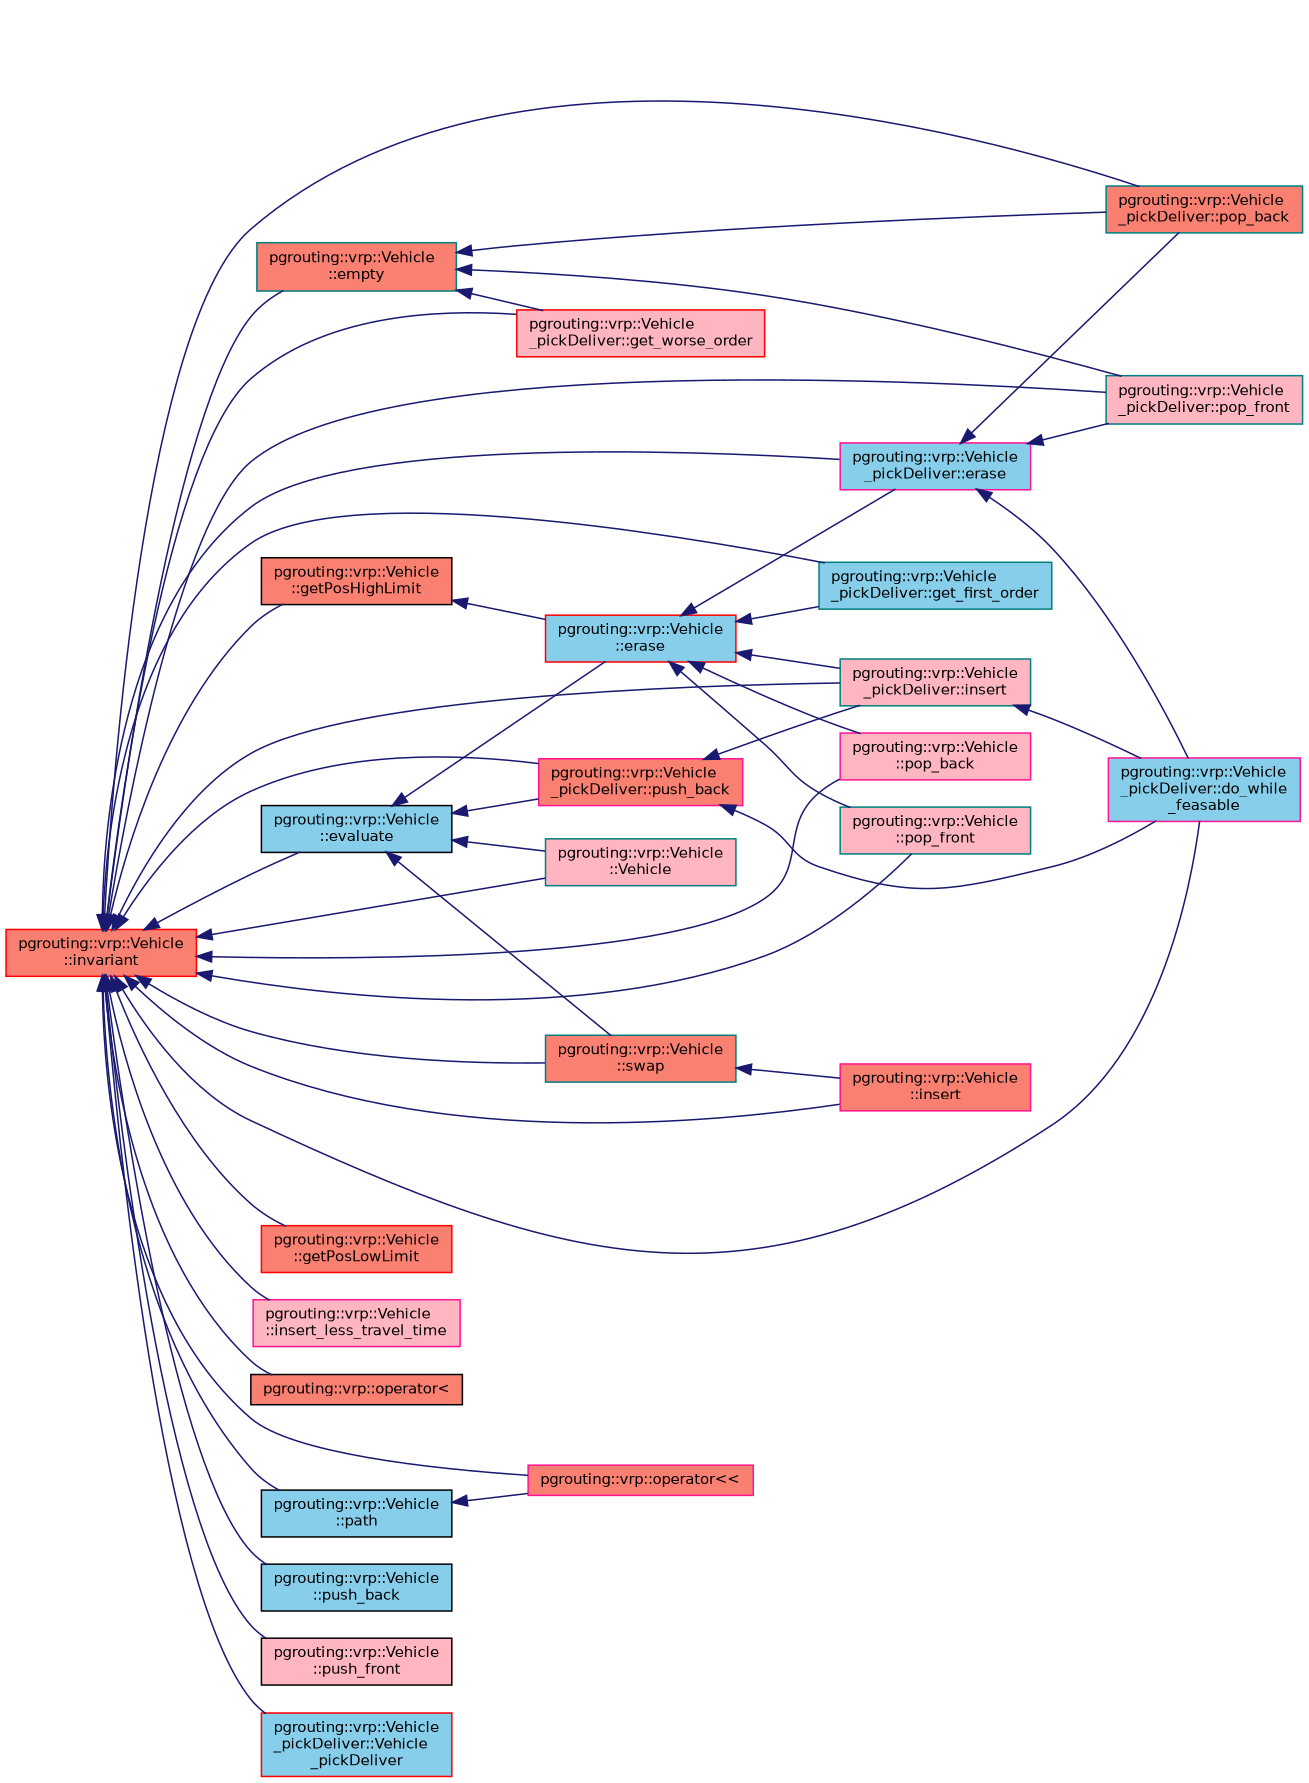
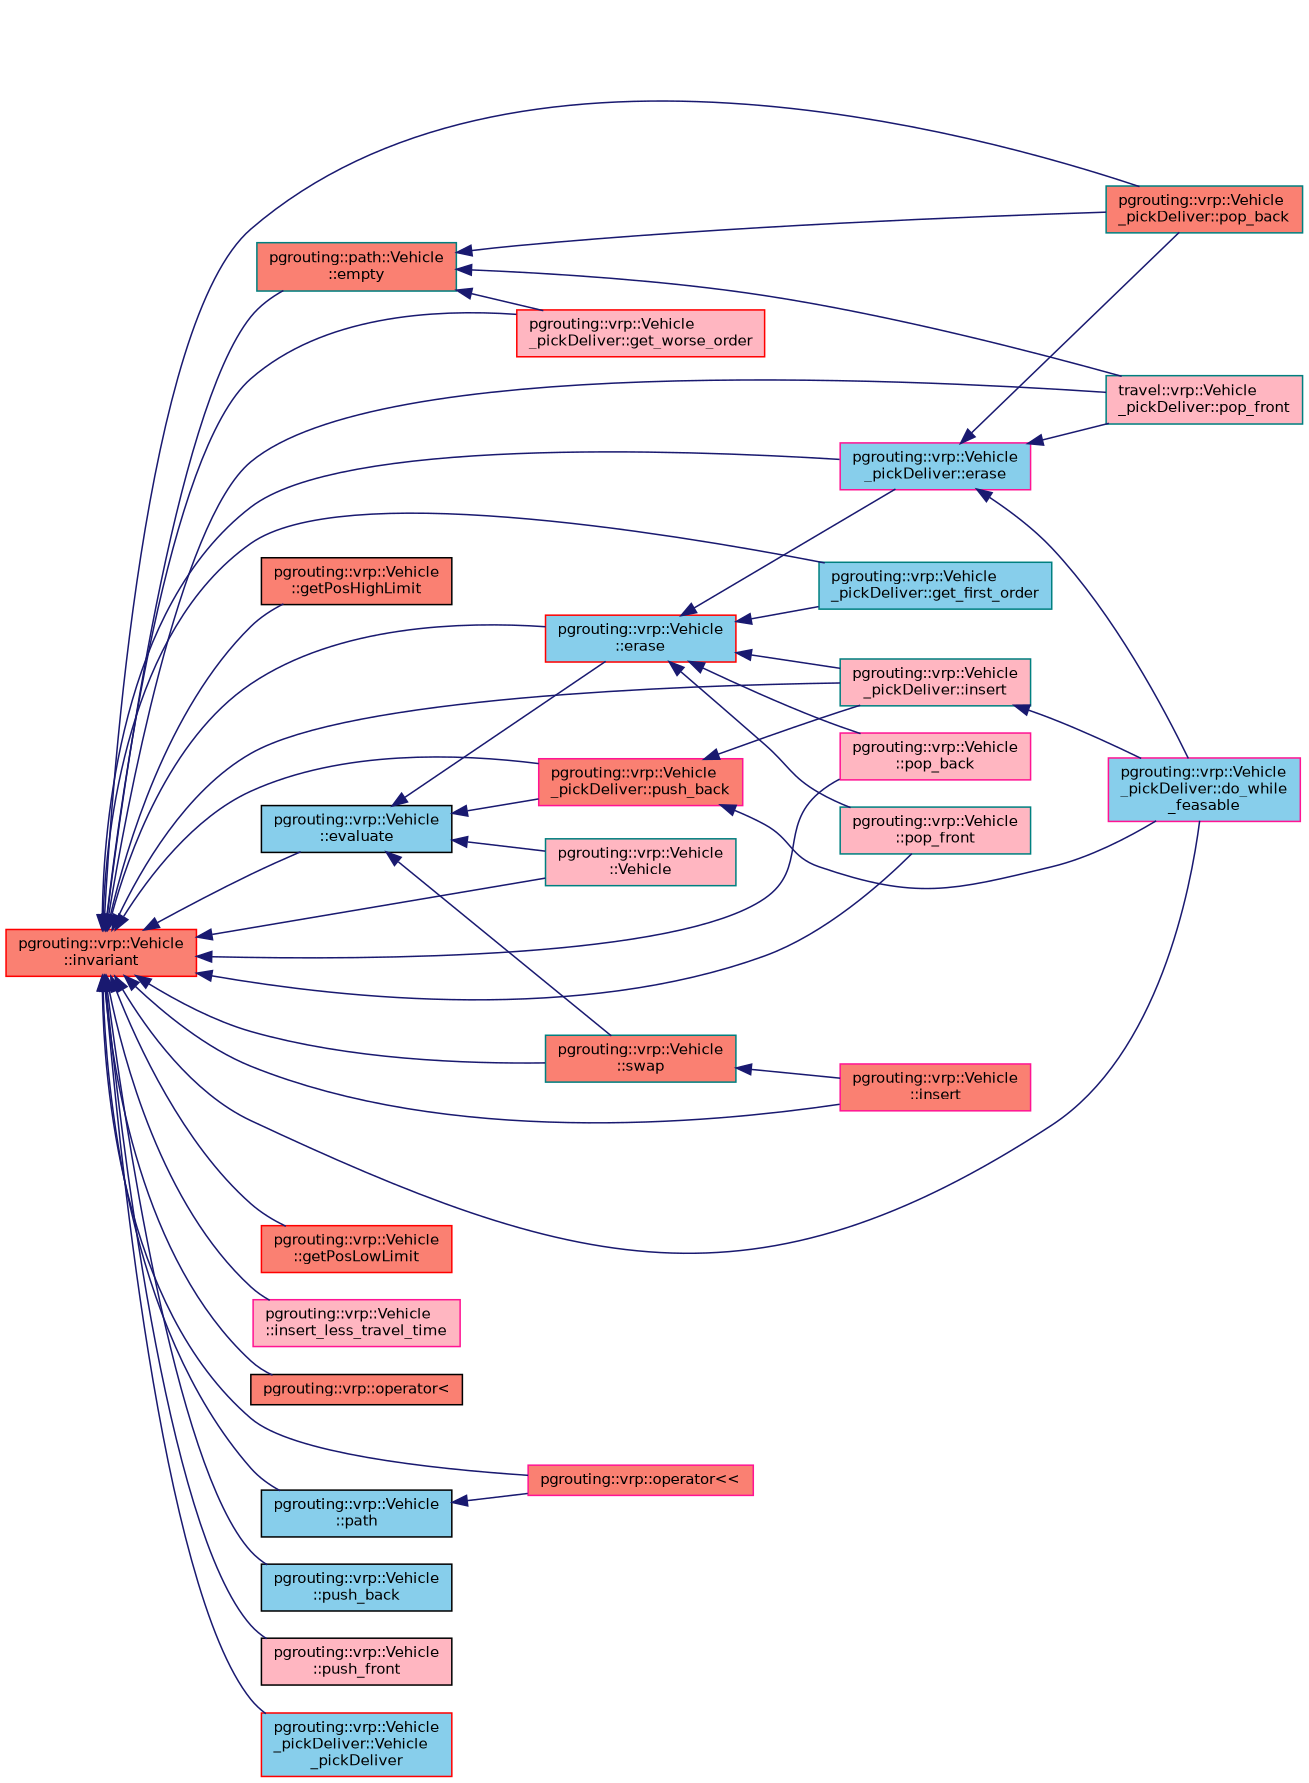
(357, 267) -> (357, 267)
(1204, 400) -> (1204, 400)
(506, 611) -> (264, 677)
